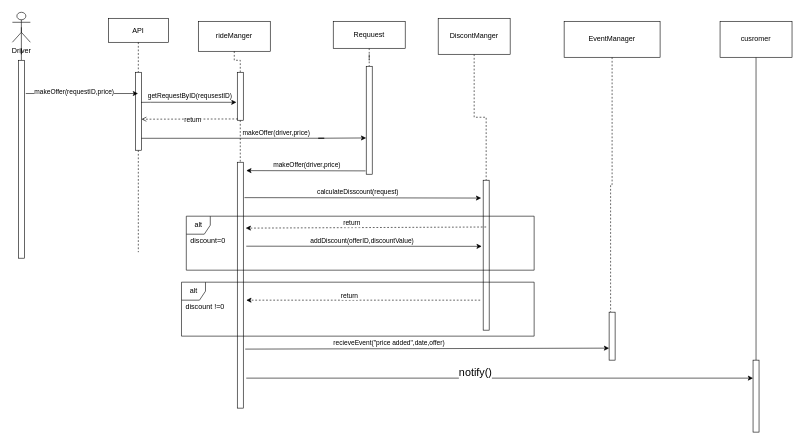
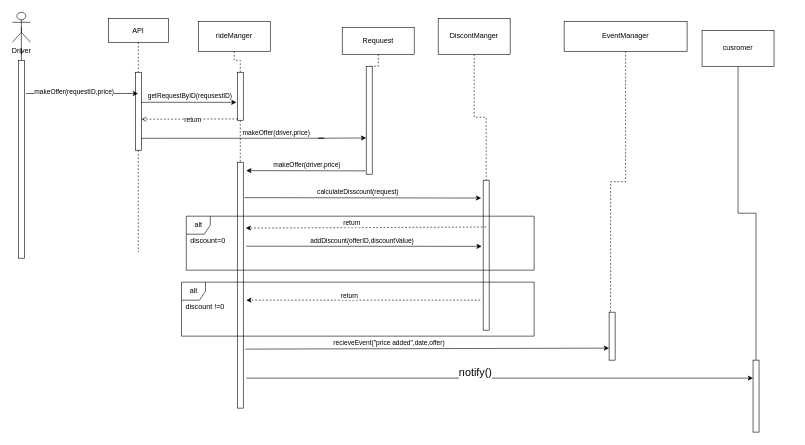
(369, 35) -> (378, 41)
(612, 39) -> (626, 36)
(756, 39) -> (738, 48)
